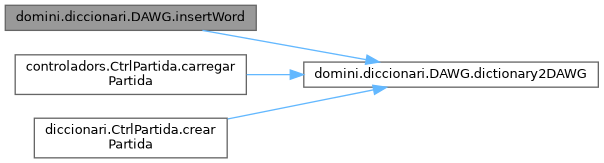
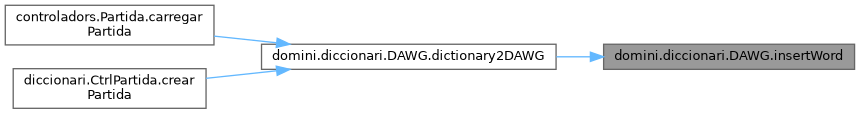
(284, 45) -> (573, 57)
(131, 75) -> (110, 25)
